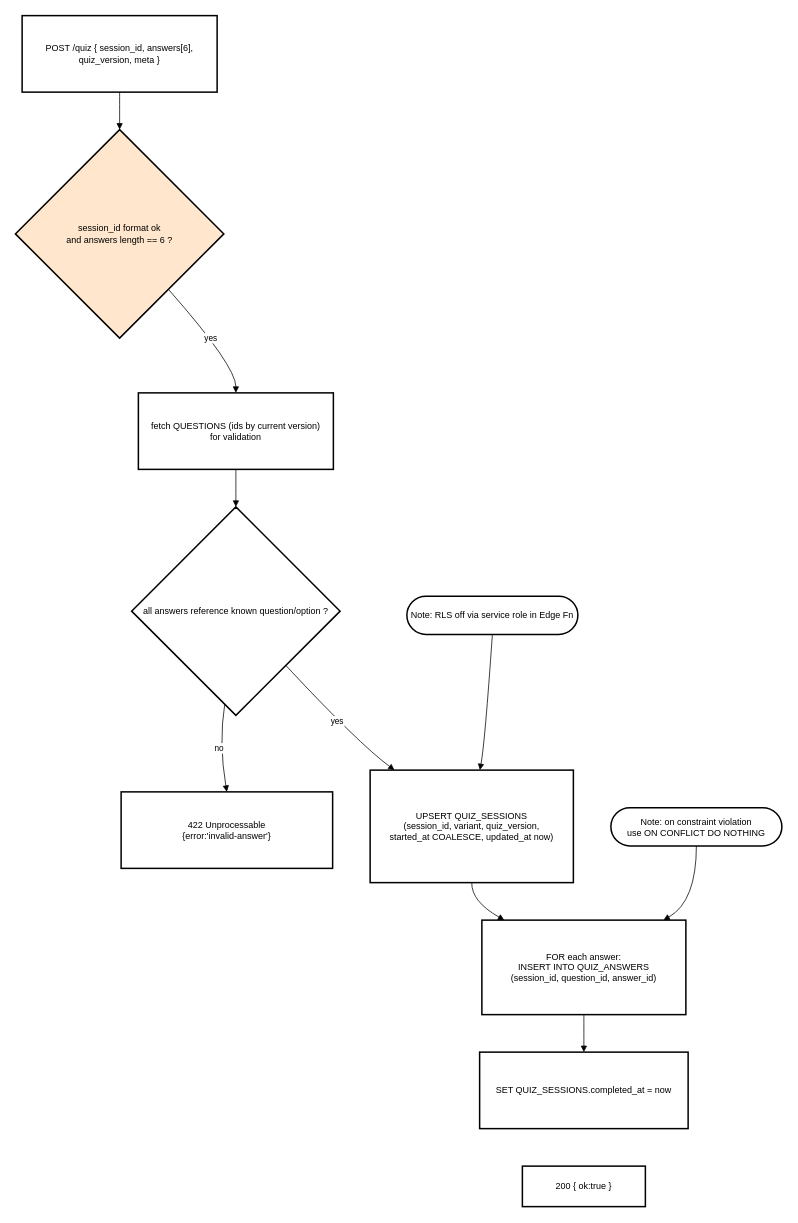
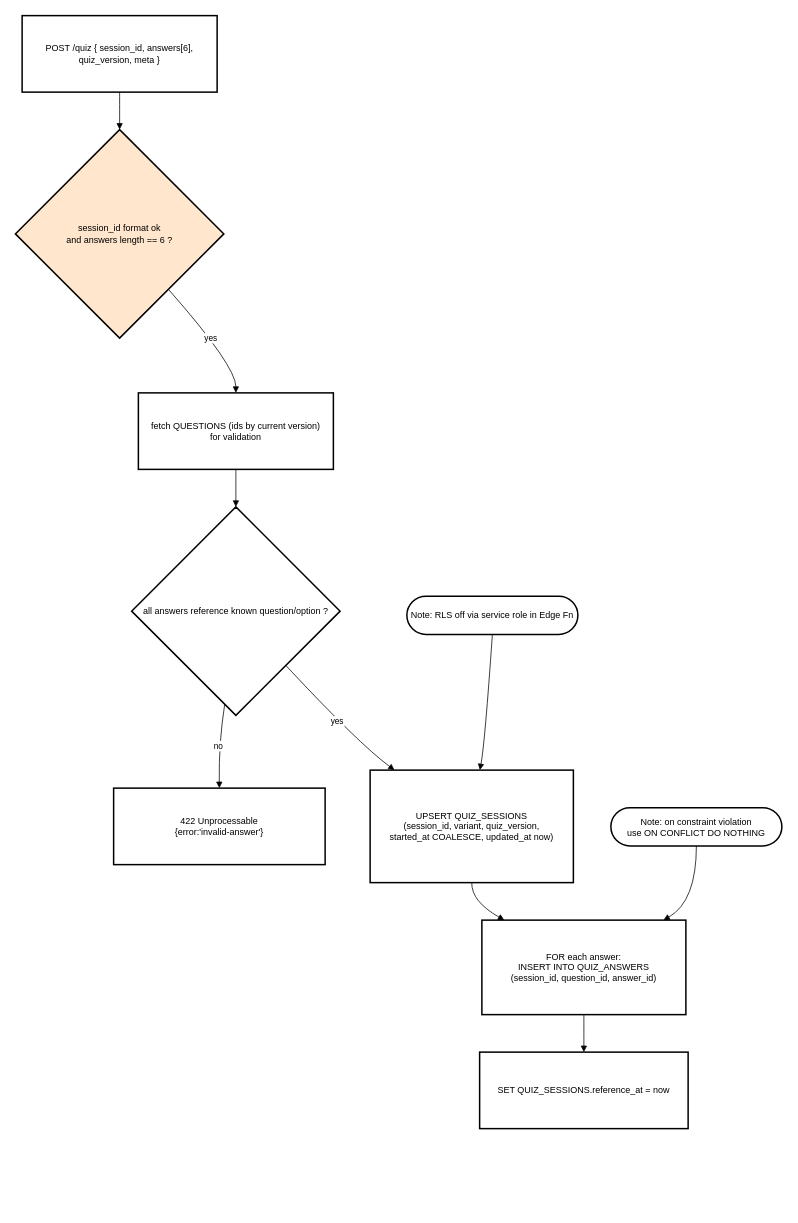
(227, 830) -> (219, 826)
(584, 1090) -> (584, 1090)
(584, 1186) -> none
